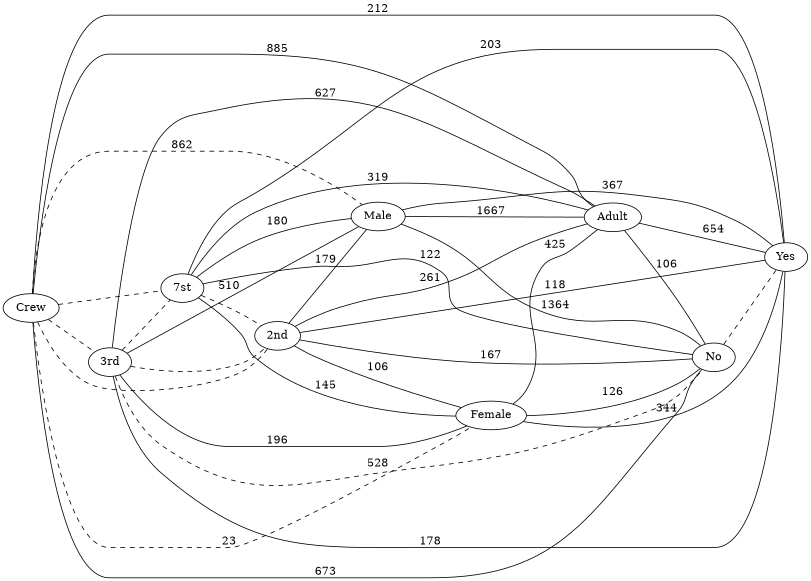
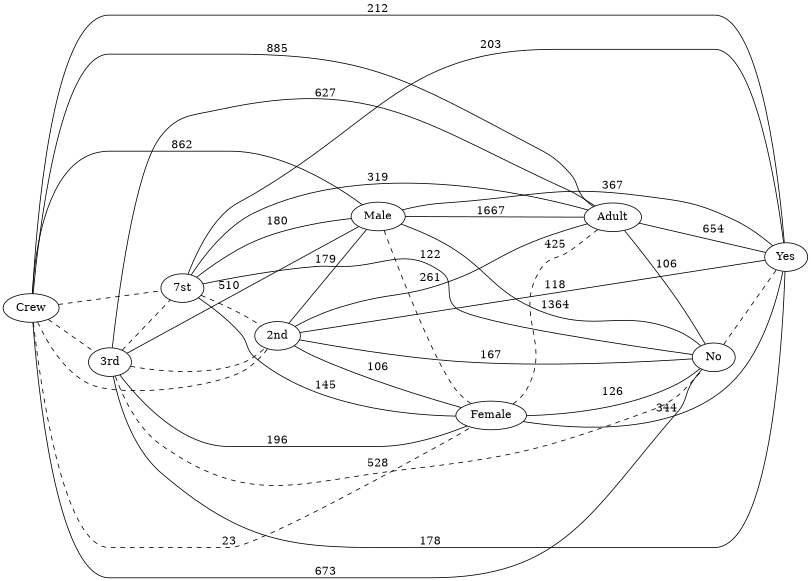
(143, 151) -> (143, 151)
(531, 315) -> (531, 315)
none -> (420, 321)
